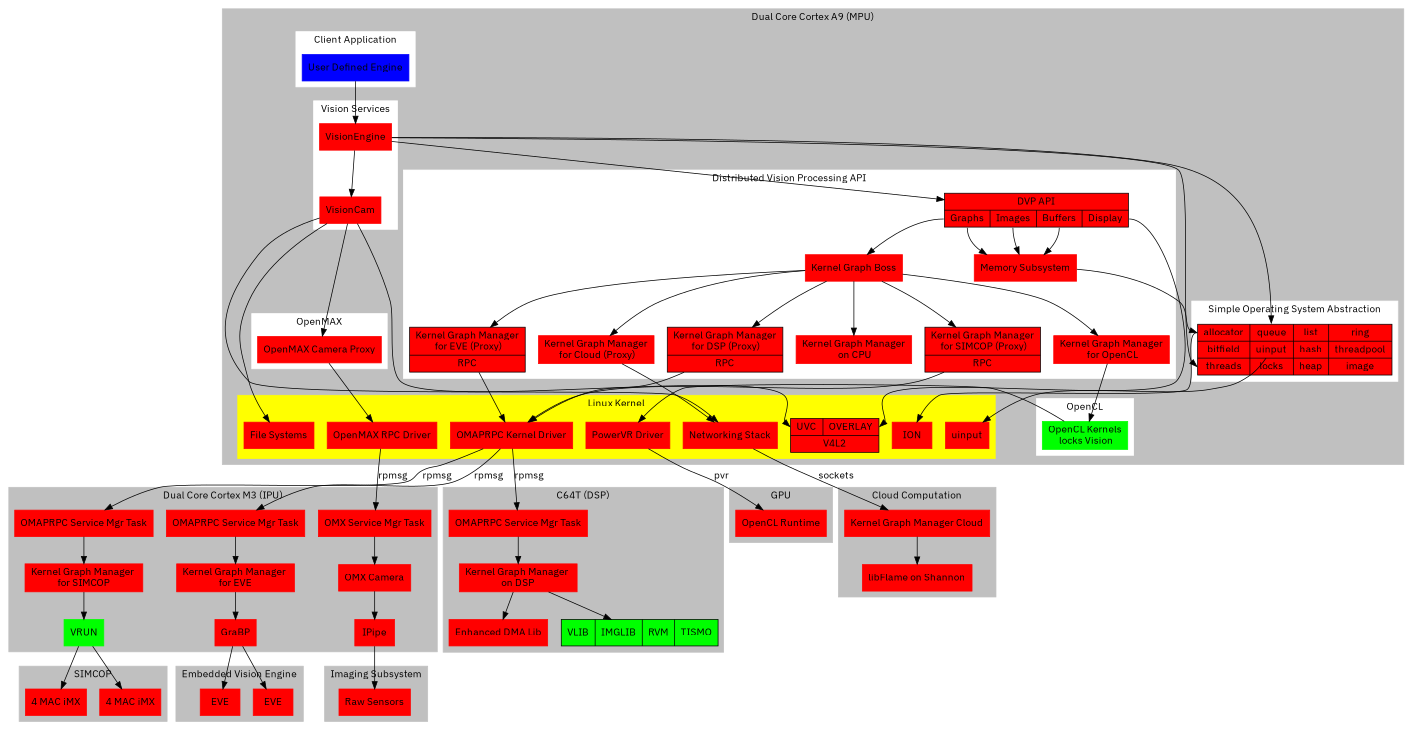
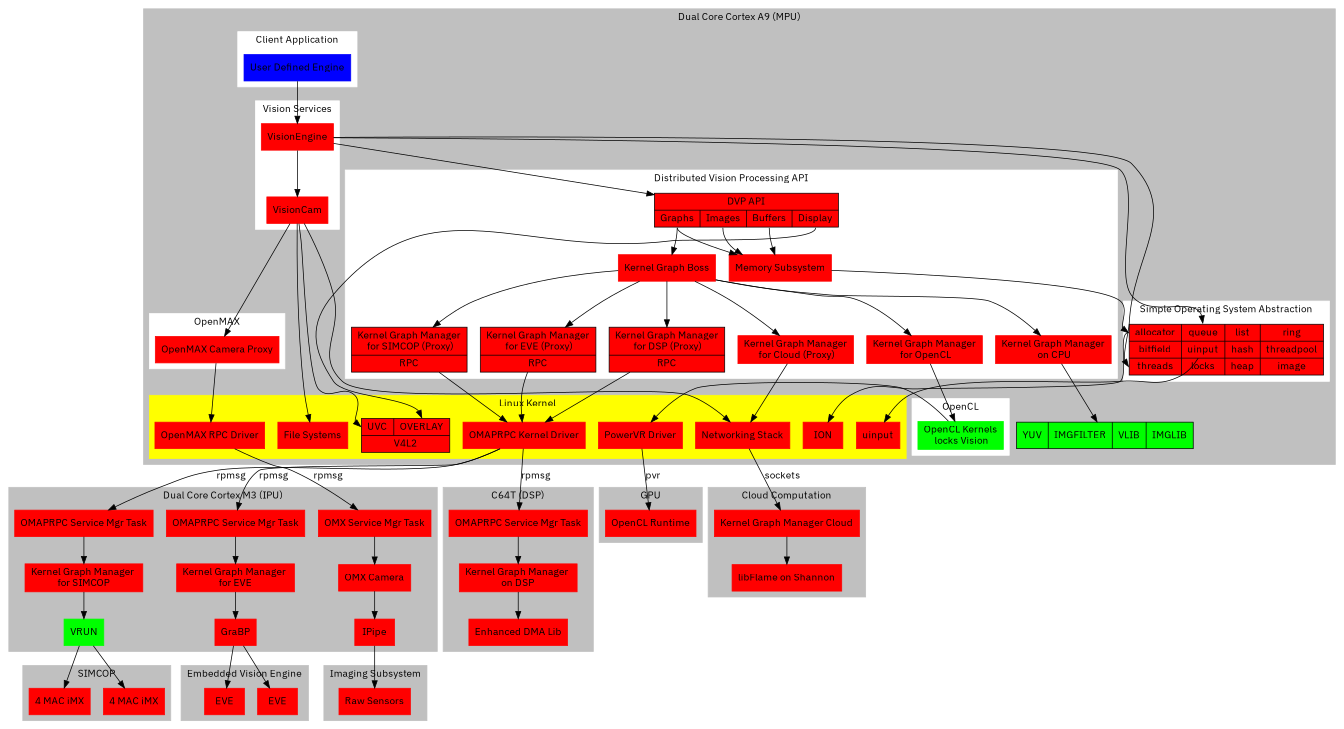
none -> (1105, 435)
(640, 633) -> none
